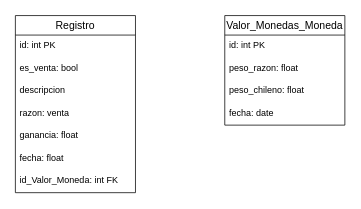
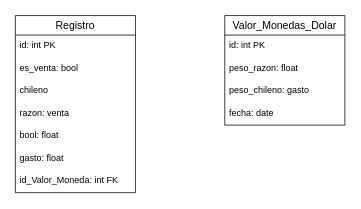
(284, 26) -> (284, 26)
(45, 90) -> (35, 90)
(271, 90) -> (272, 90)
(53, 135) -> (43, 135)
(46, 158) -> (46, 158)
